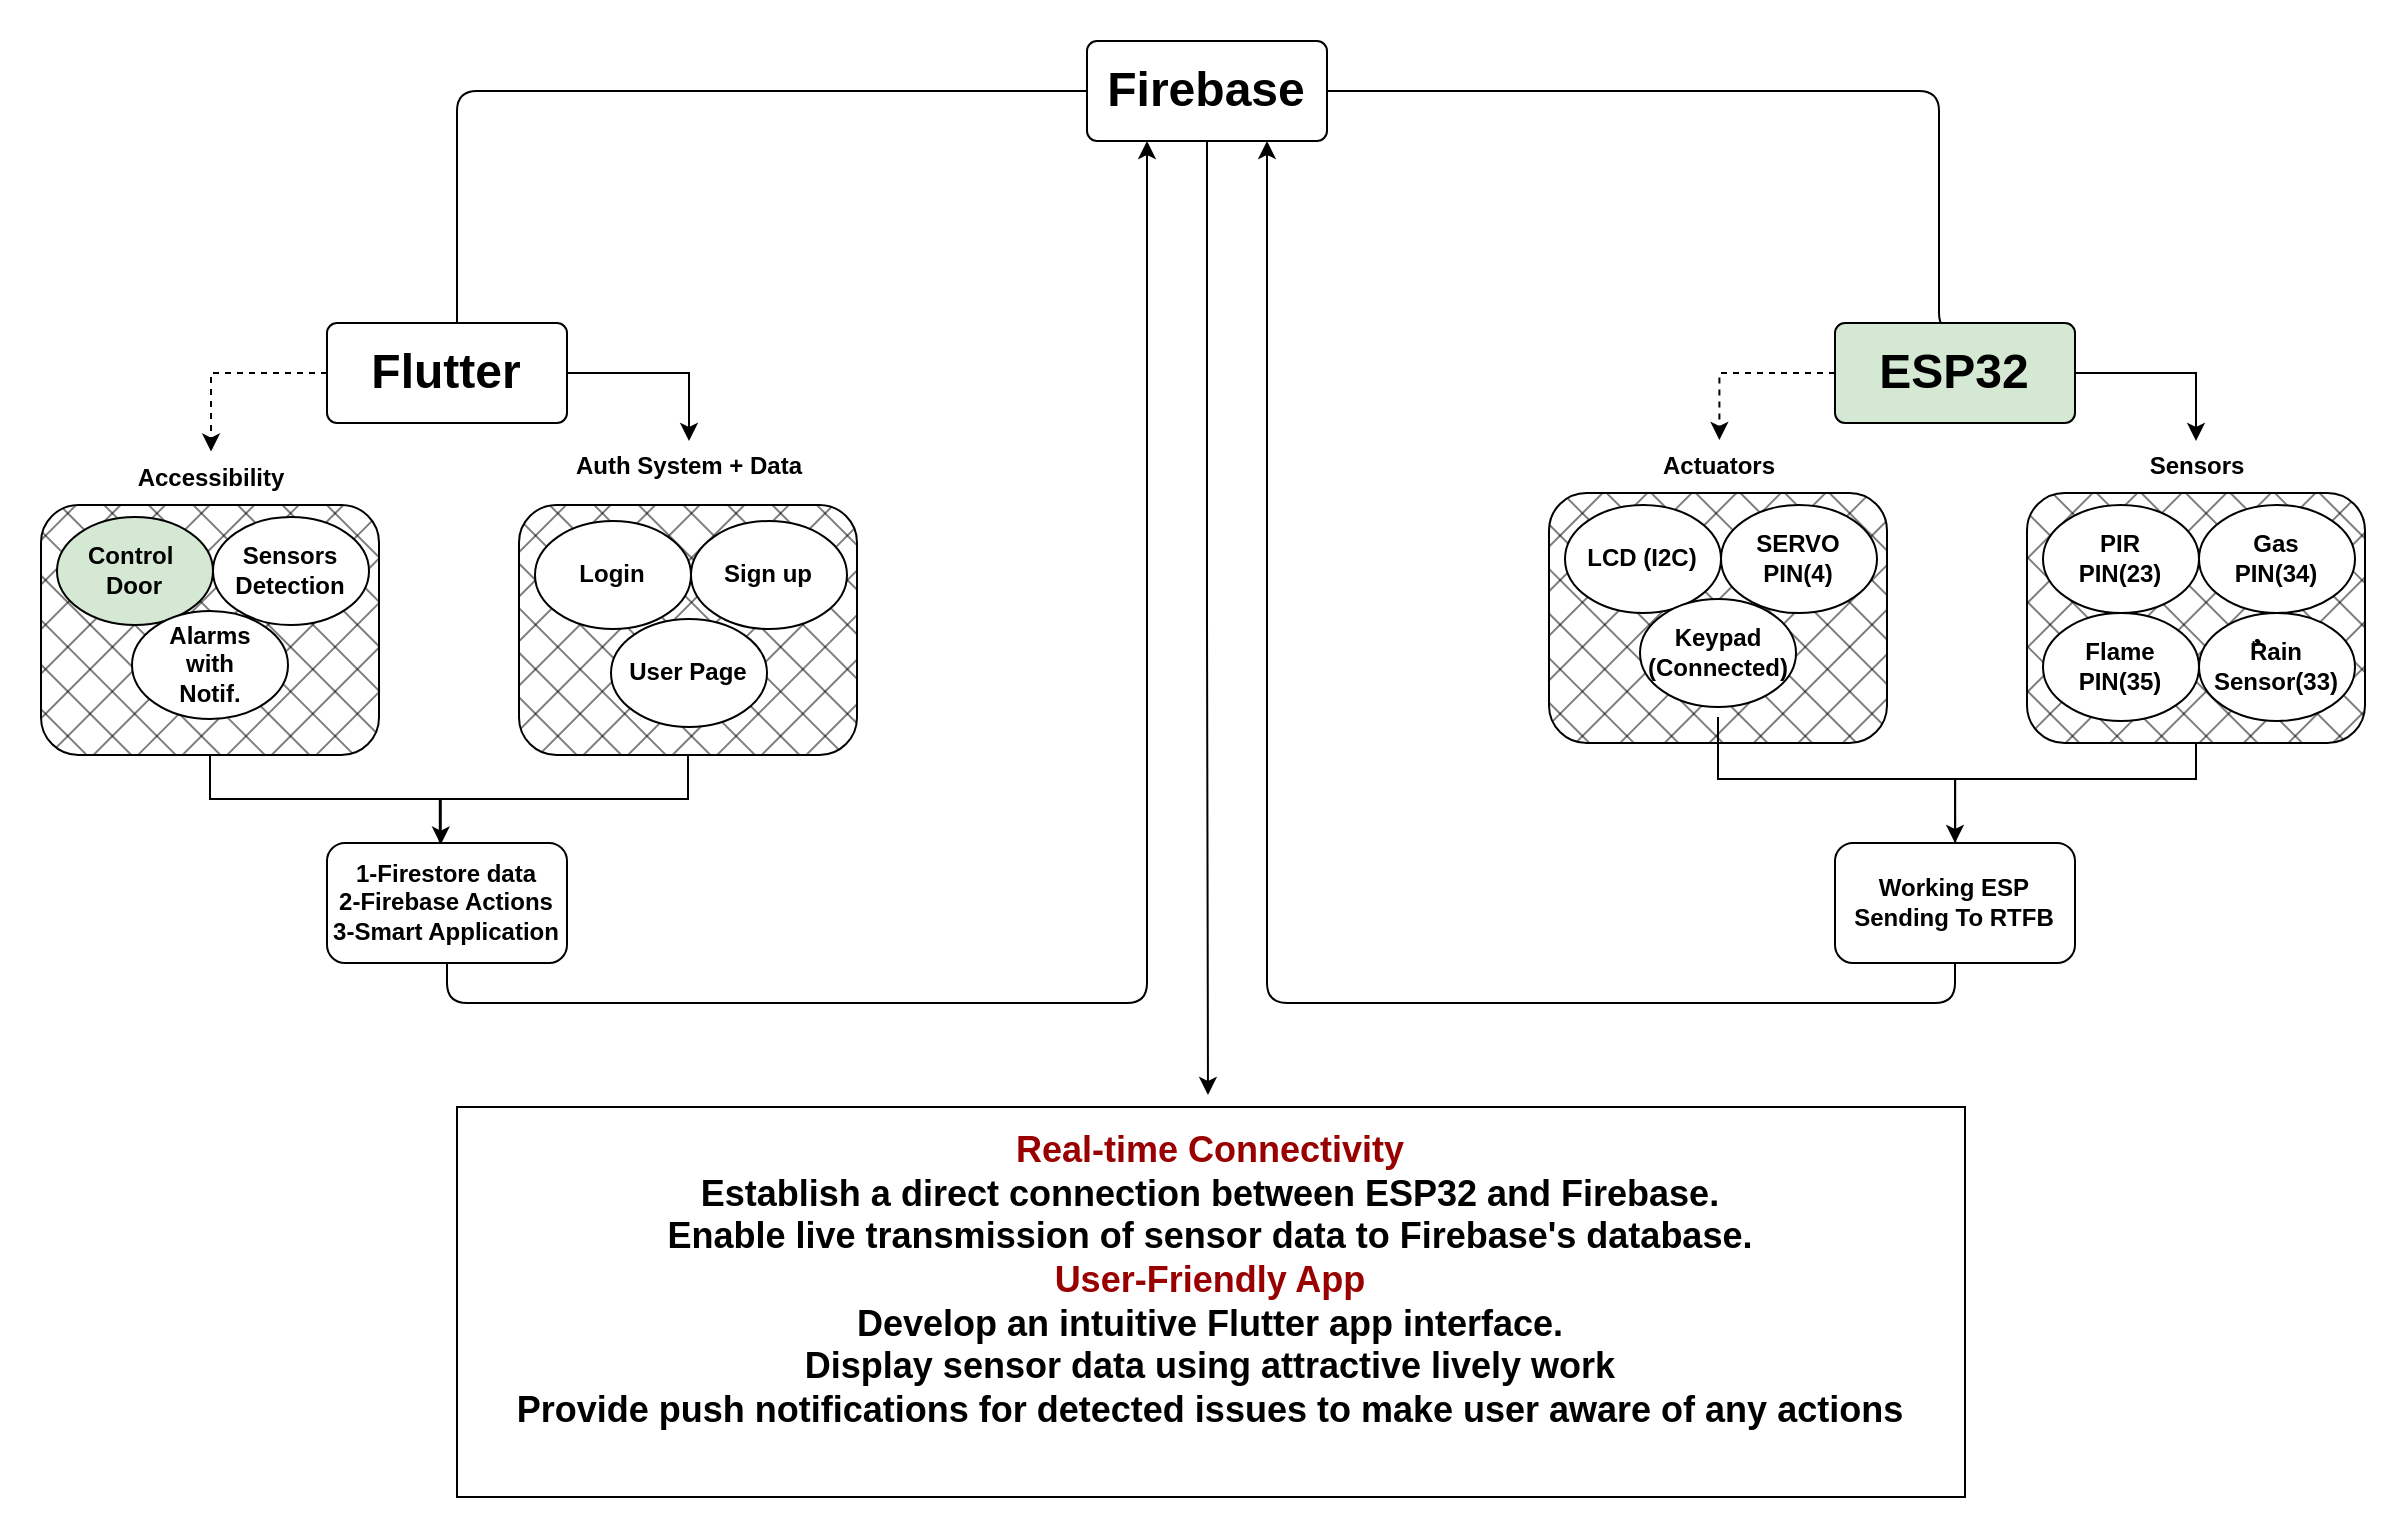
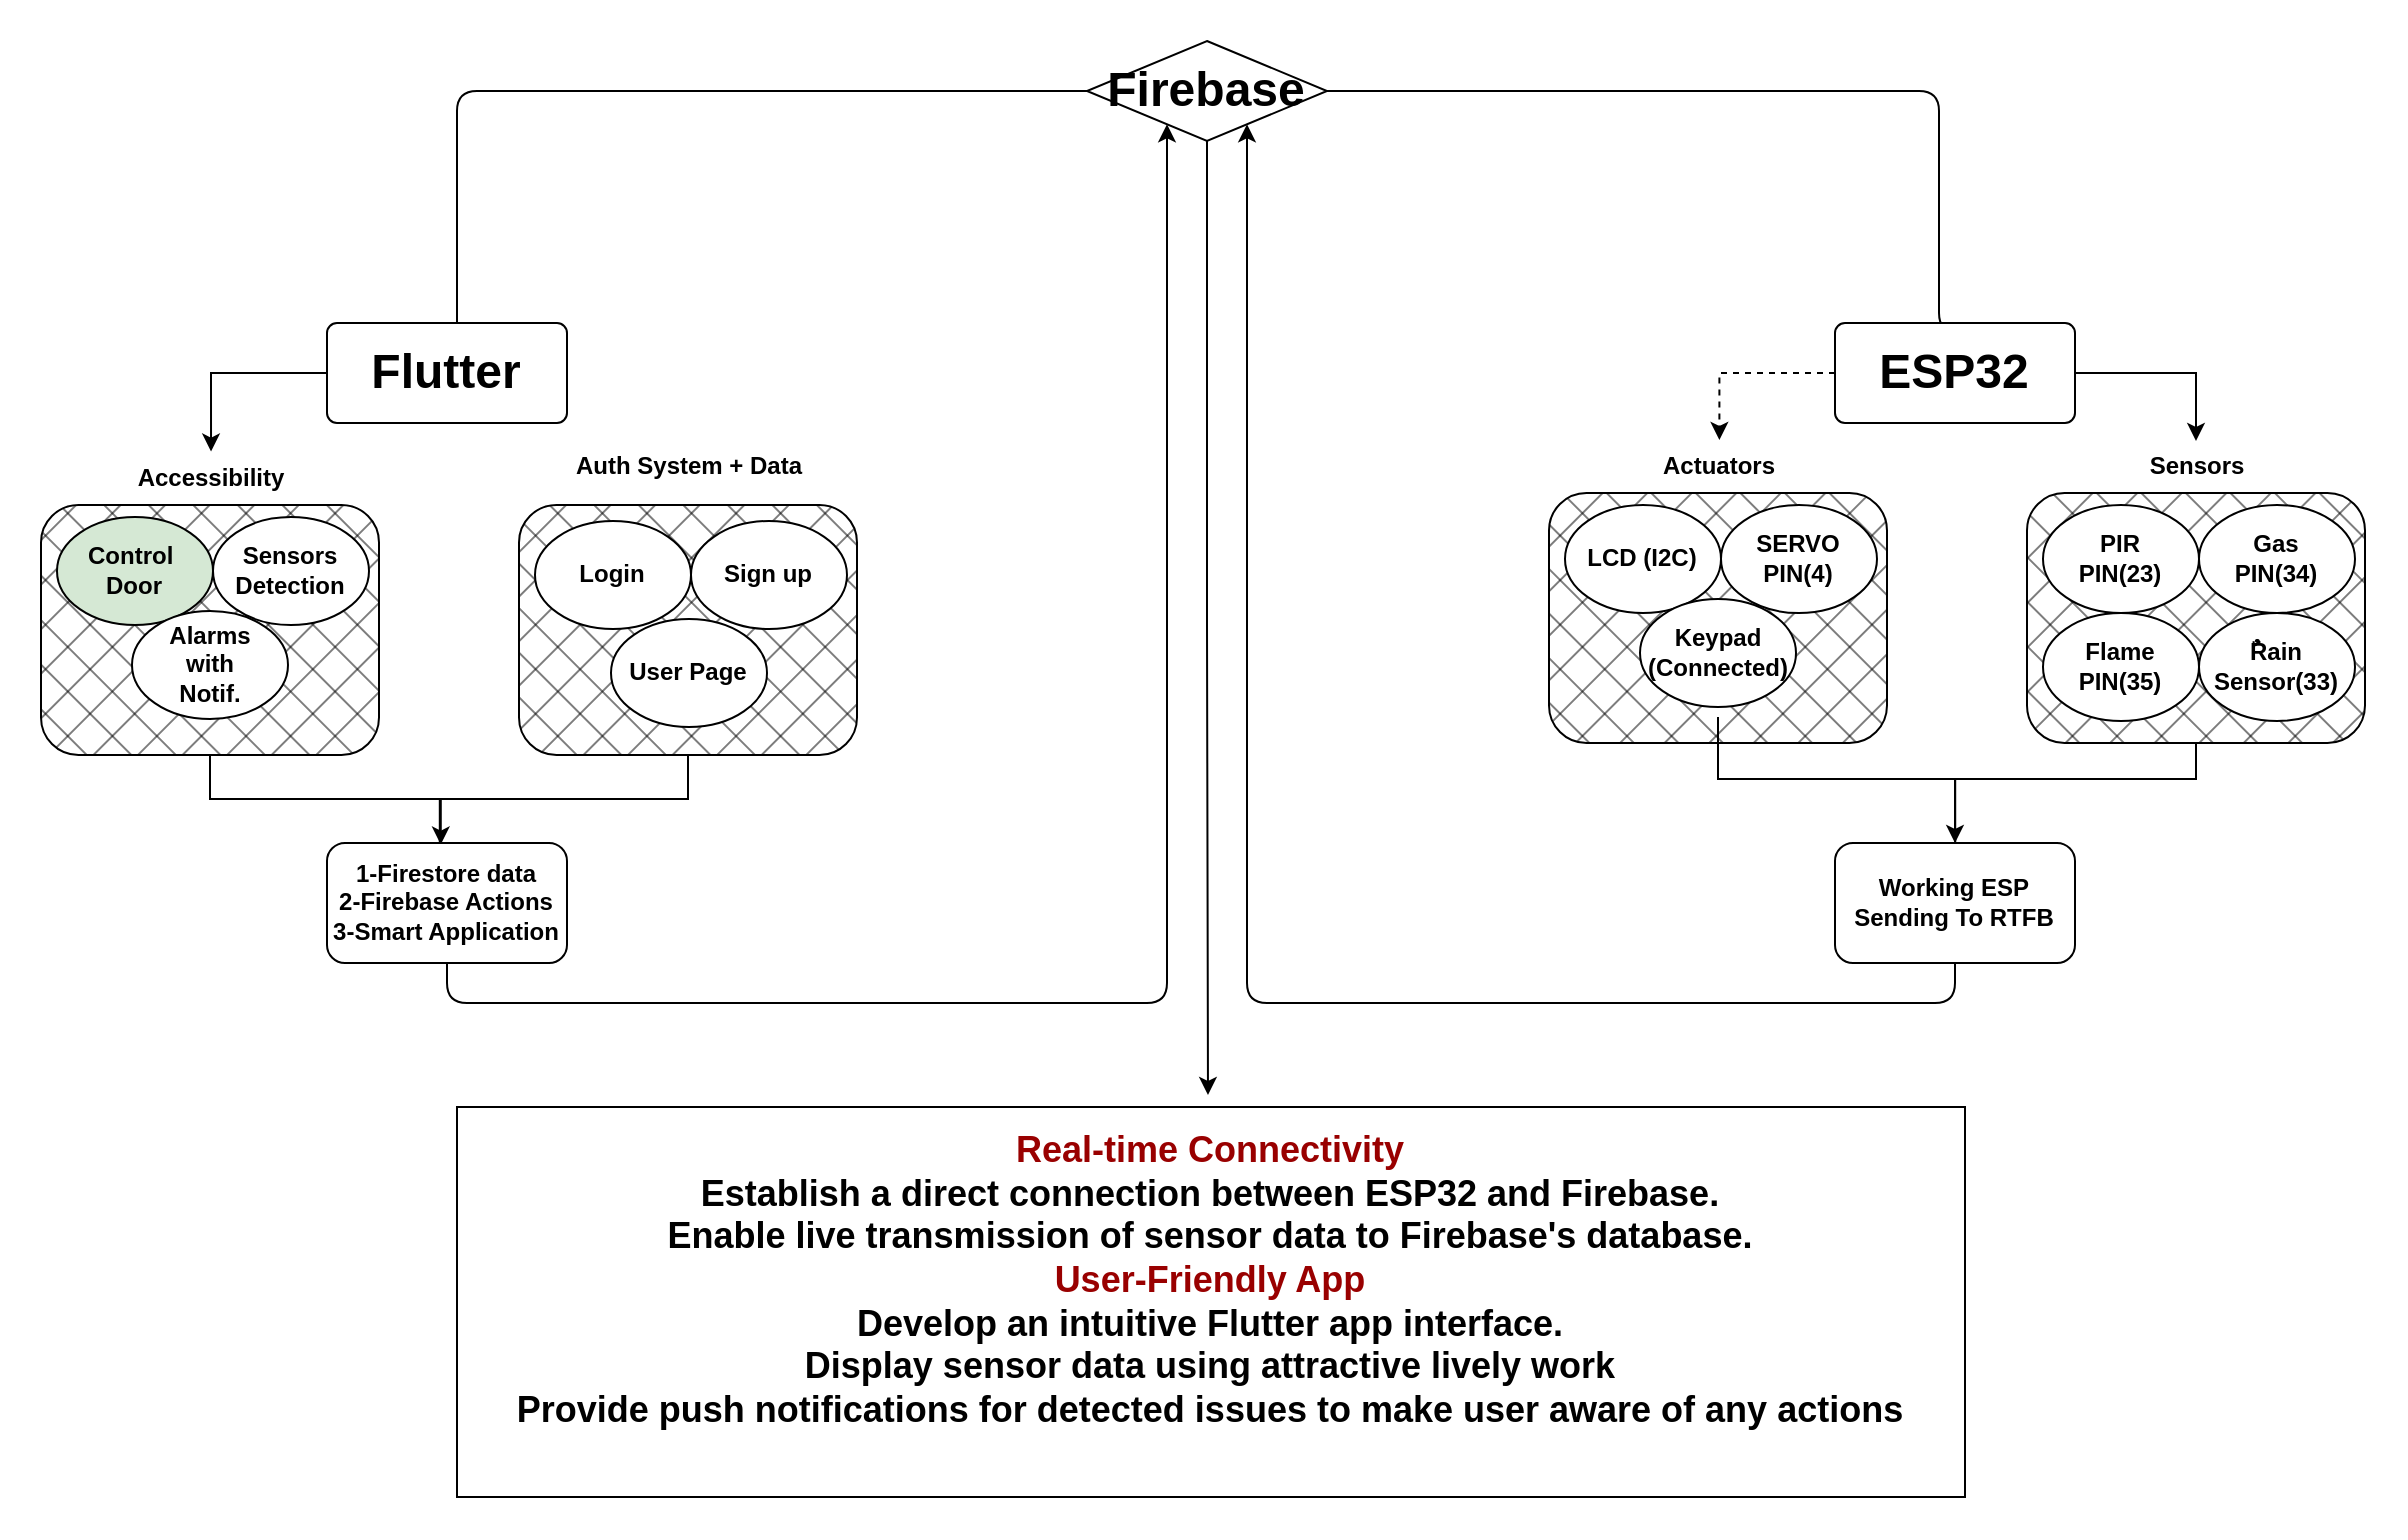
(1207, 91) -> (1207, 91)
(235, 373) -> (235, 373)
(655, 373) -> none
(1955, 373) -> (1955, 373)
